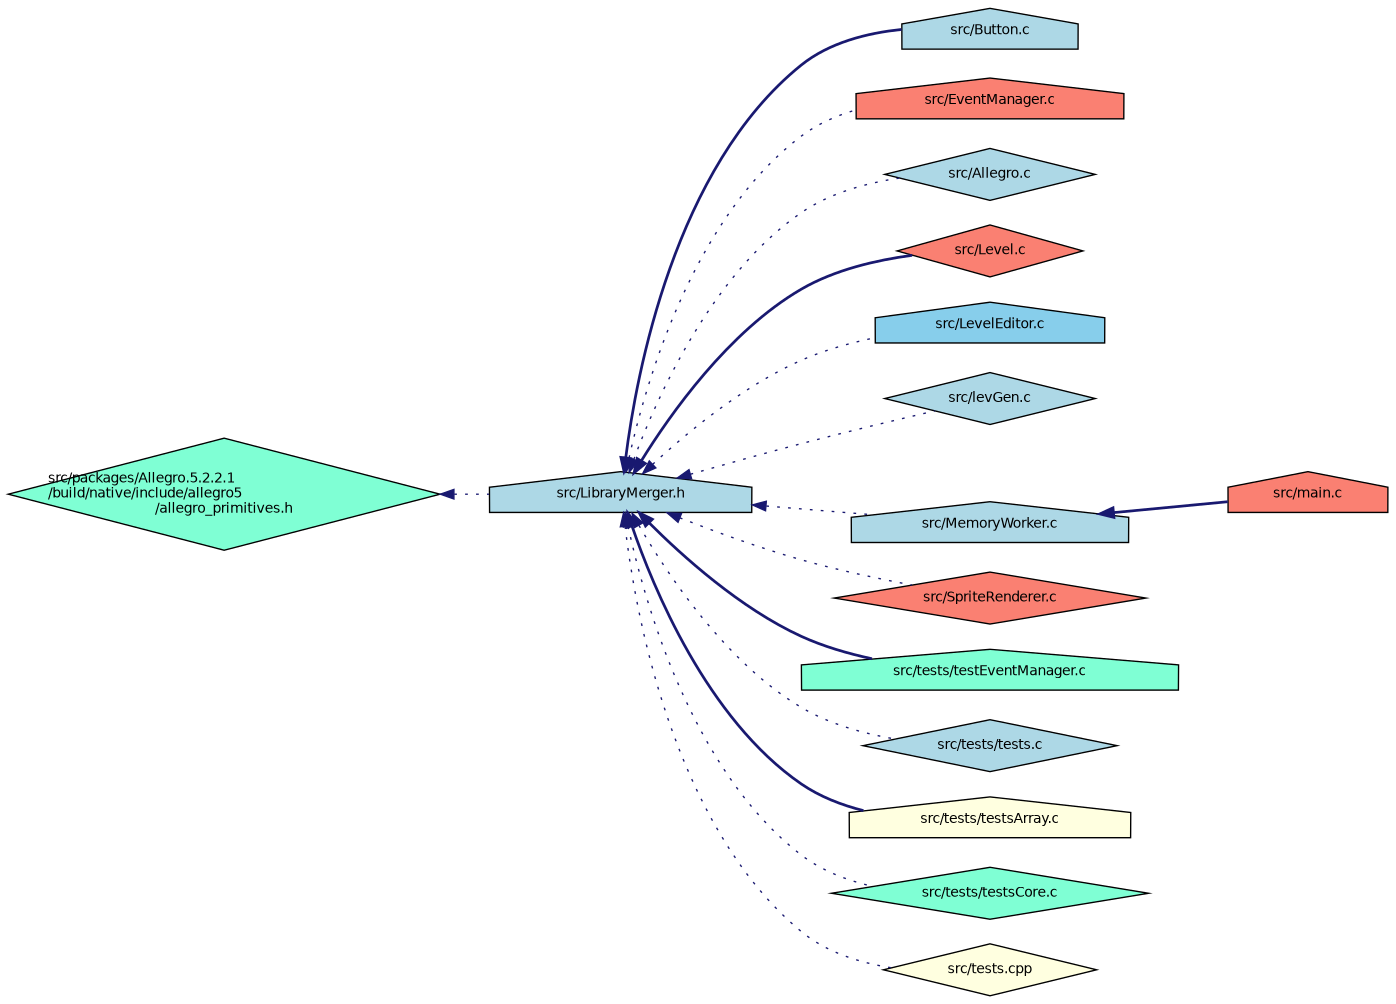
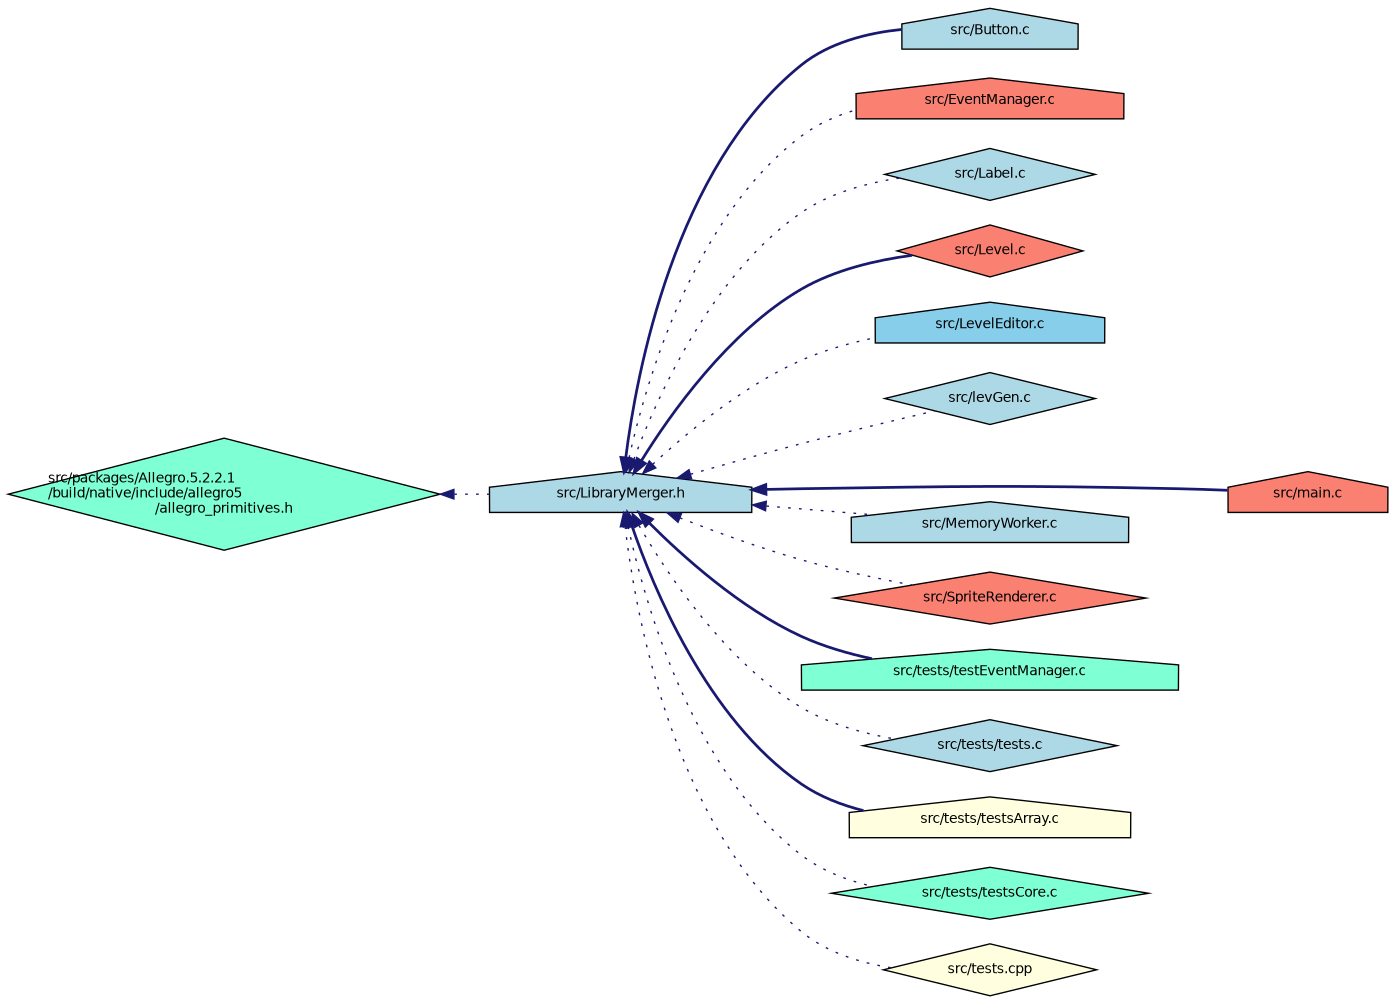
(990, 174) -> (990, 174)
(1171, 507) -> (997, 486)
